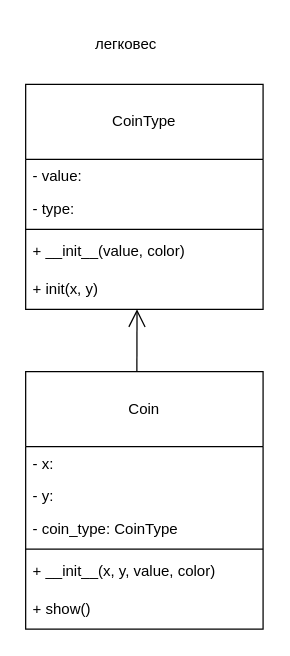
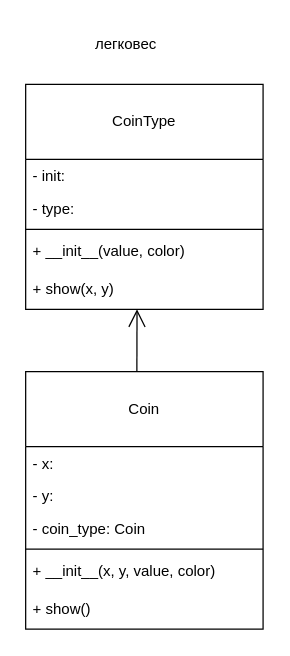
(61, 177) -> (55, 177)
(74, 290) -> (78, 290)
(112, 530) -> (95, 530)
